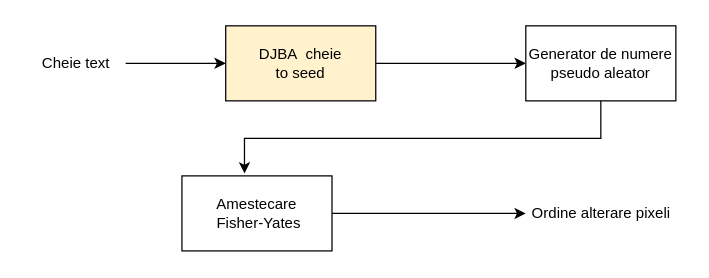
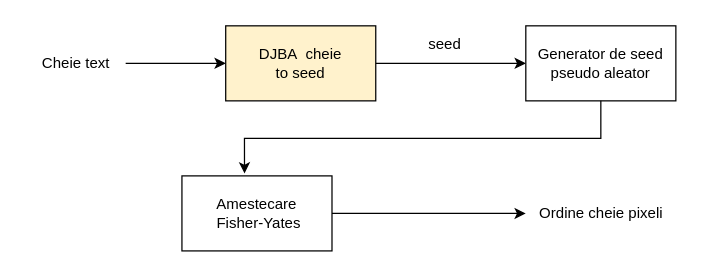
none -> (444, 44)
(601, 63) -> (601, 63)
(601, 213) -> (601, 213)
